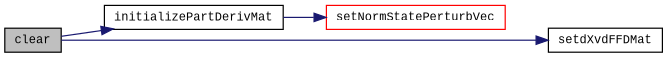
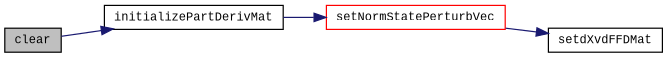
(299, 40) -> (521, 30)
